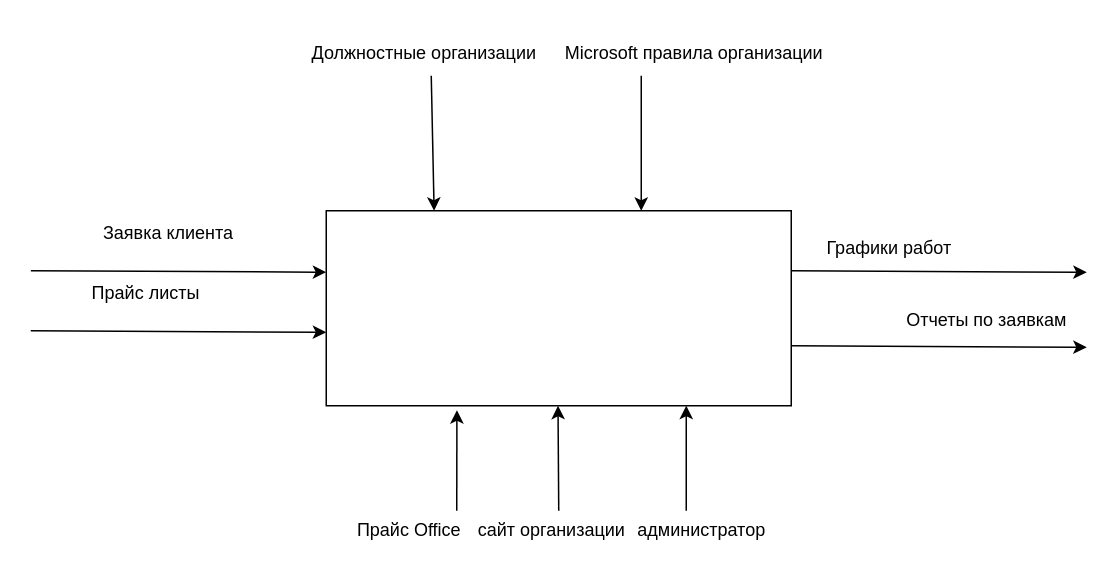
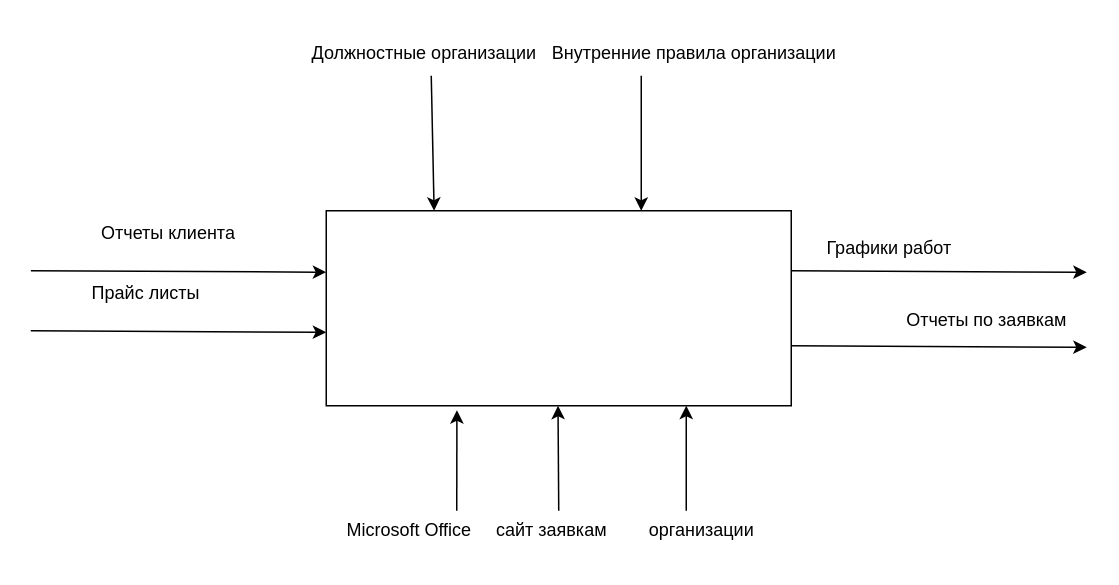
(695, 53) -> (695, 53)
(169, 233) -> (169, 233)
(410, 530) -> (410, 530)
(552, 530) -> (552, 530)
(702, 530) -> (702, 530)
